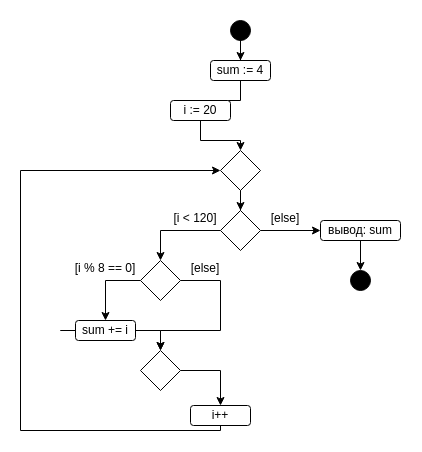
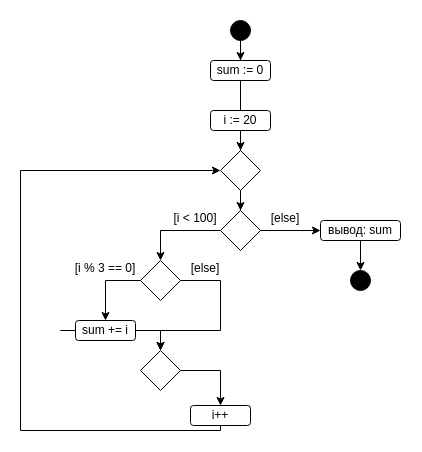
(241, 71) -> (241, 71)
(201, 111) -> (241, 121)
(196, 219) -> (196, 219)
(106, 269) -> (106, 269)
